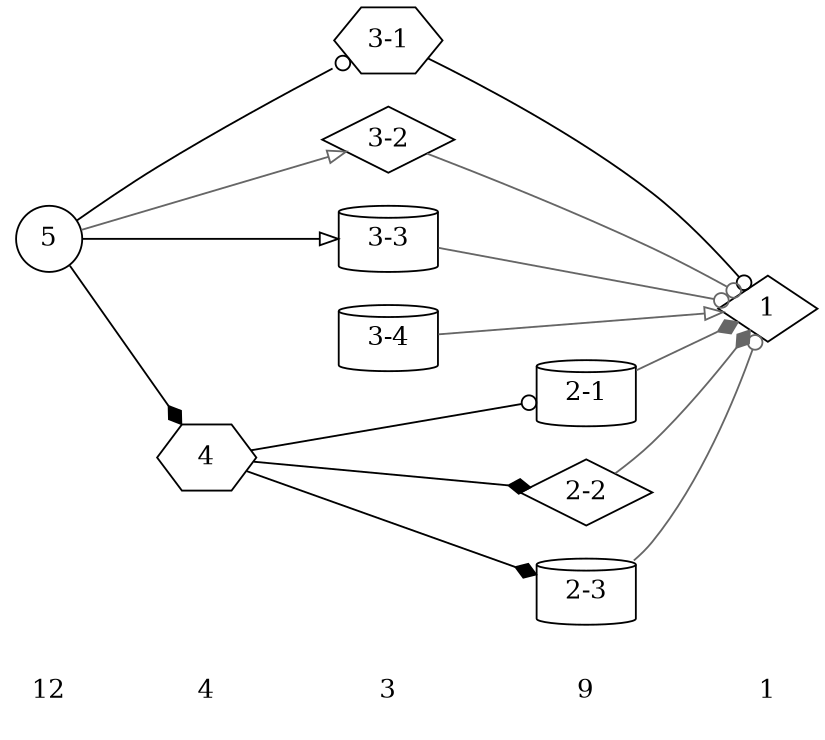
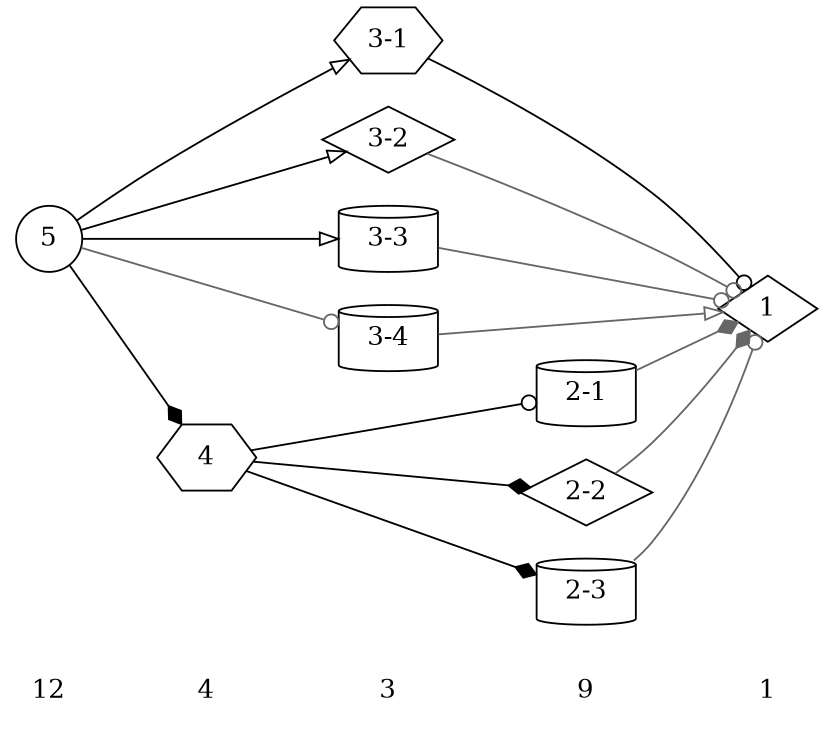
(202, 140) -> (202, 140)
(205, 193) -> (205, 193)
none -> (202, 284)
